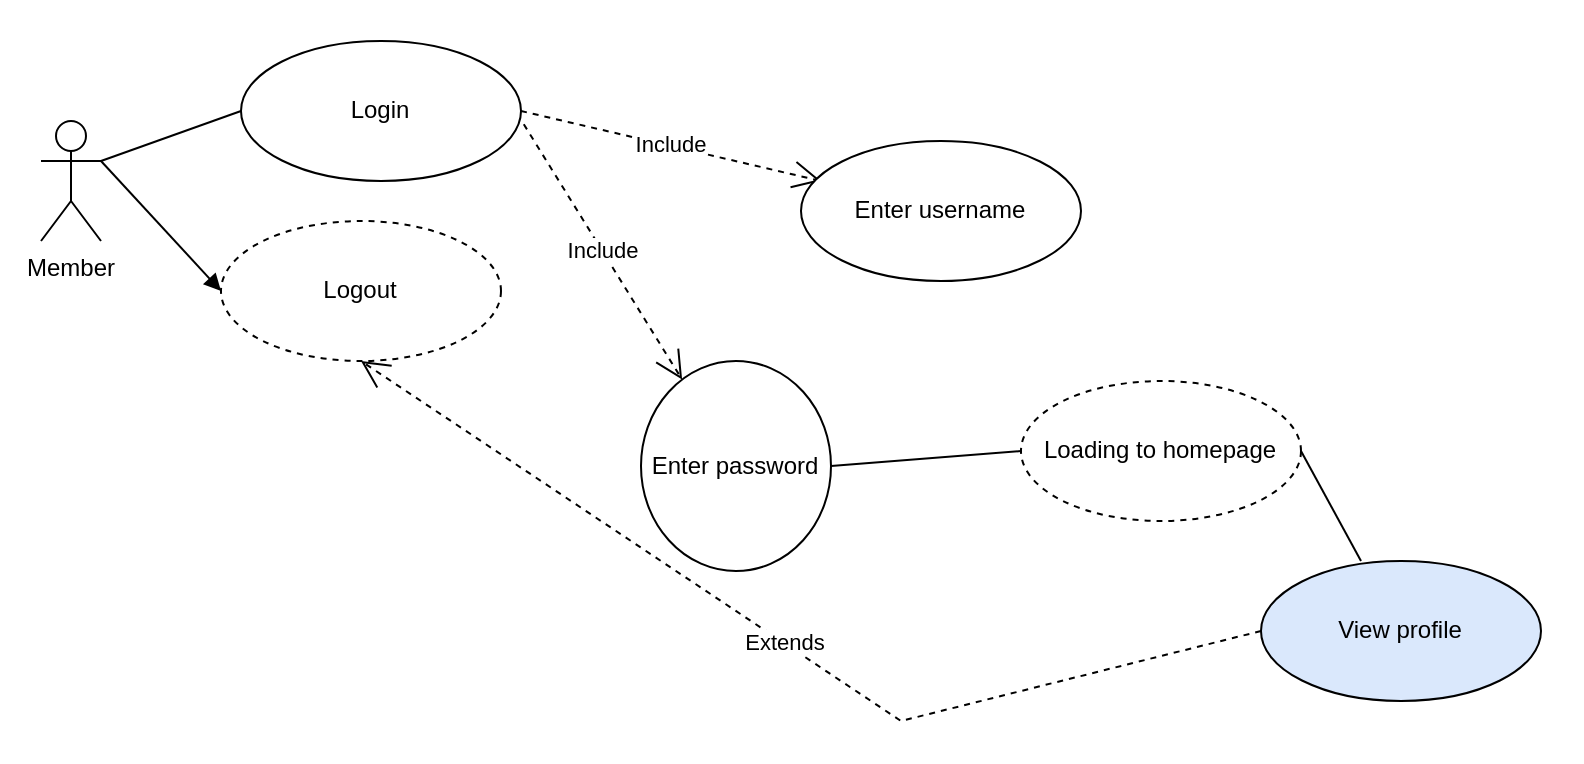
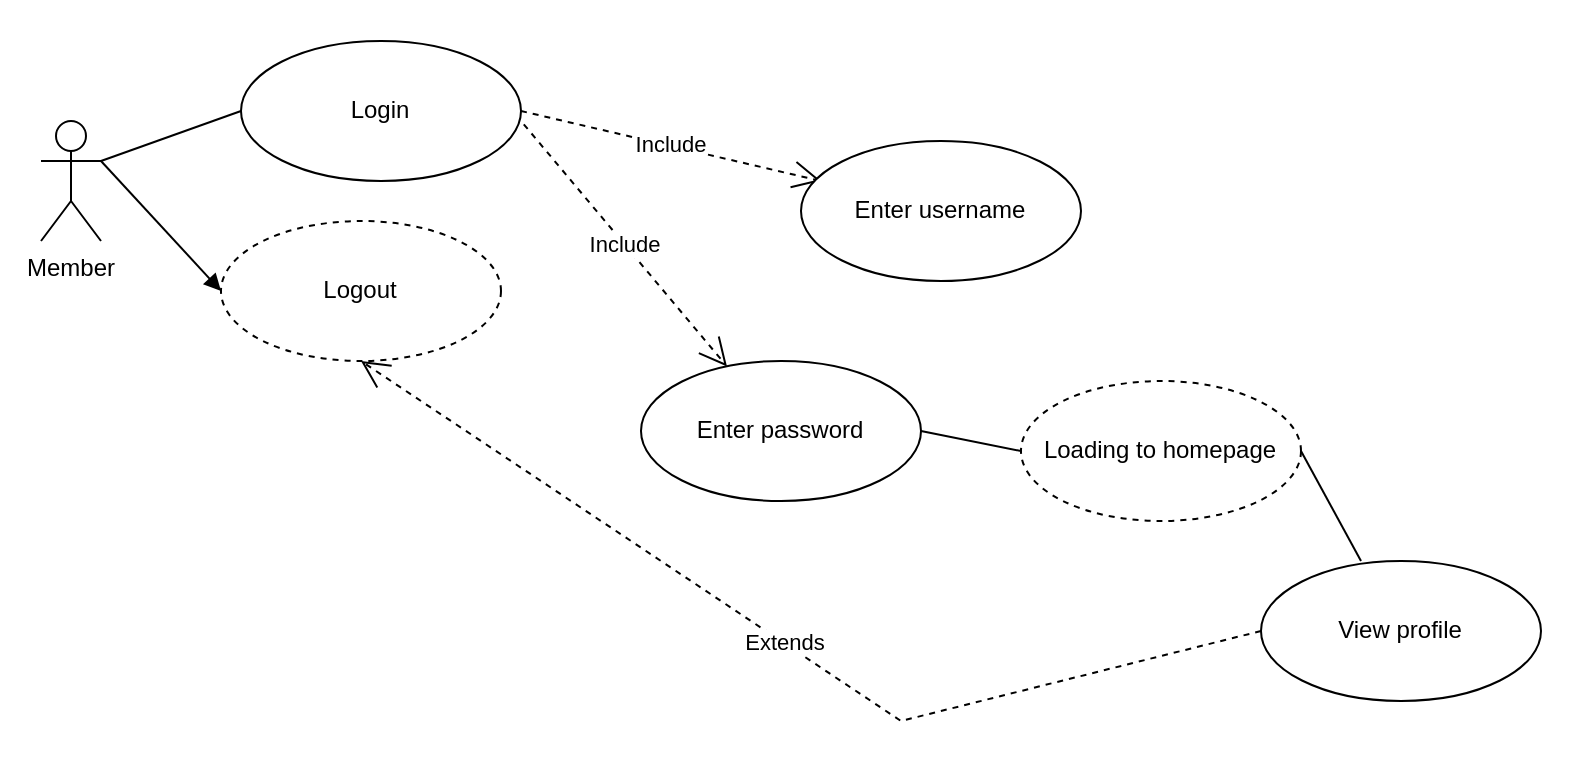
(736, 466) -> (781, 431)
(1401, 631) -> (1401, 631)
